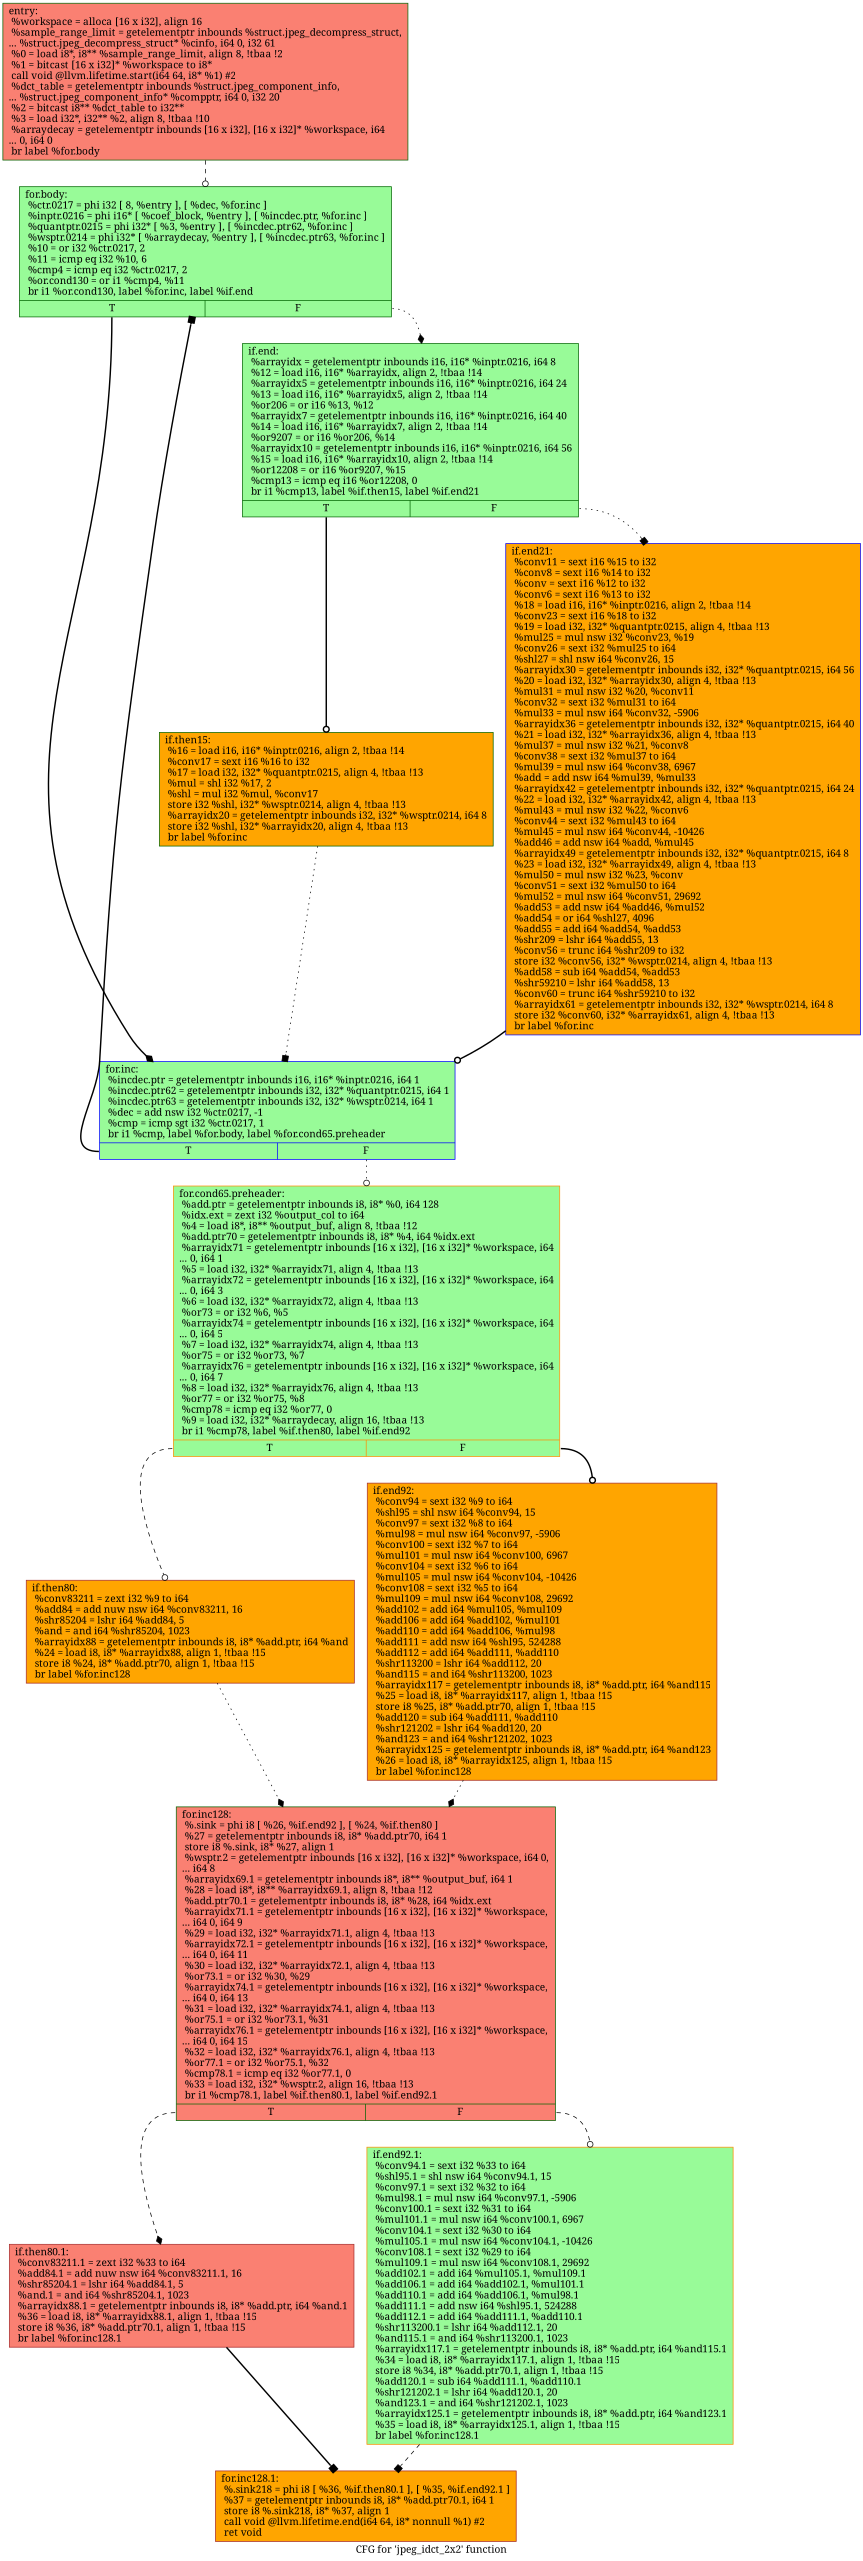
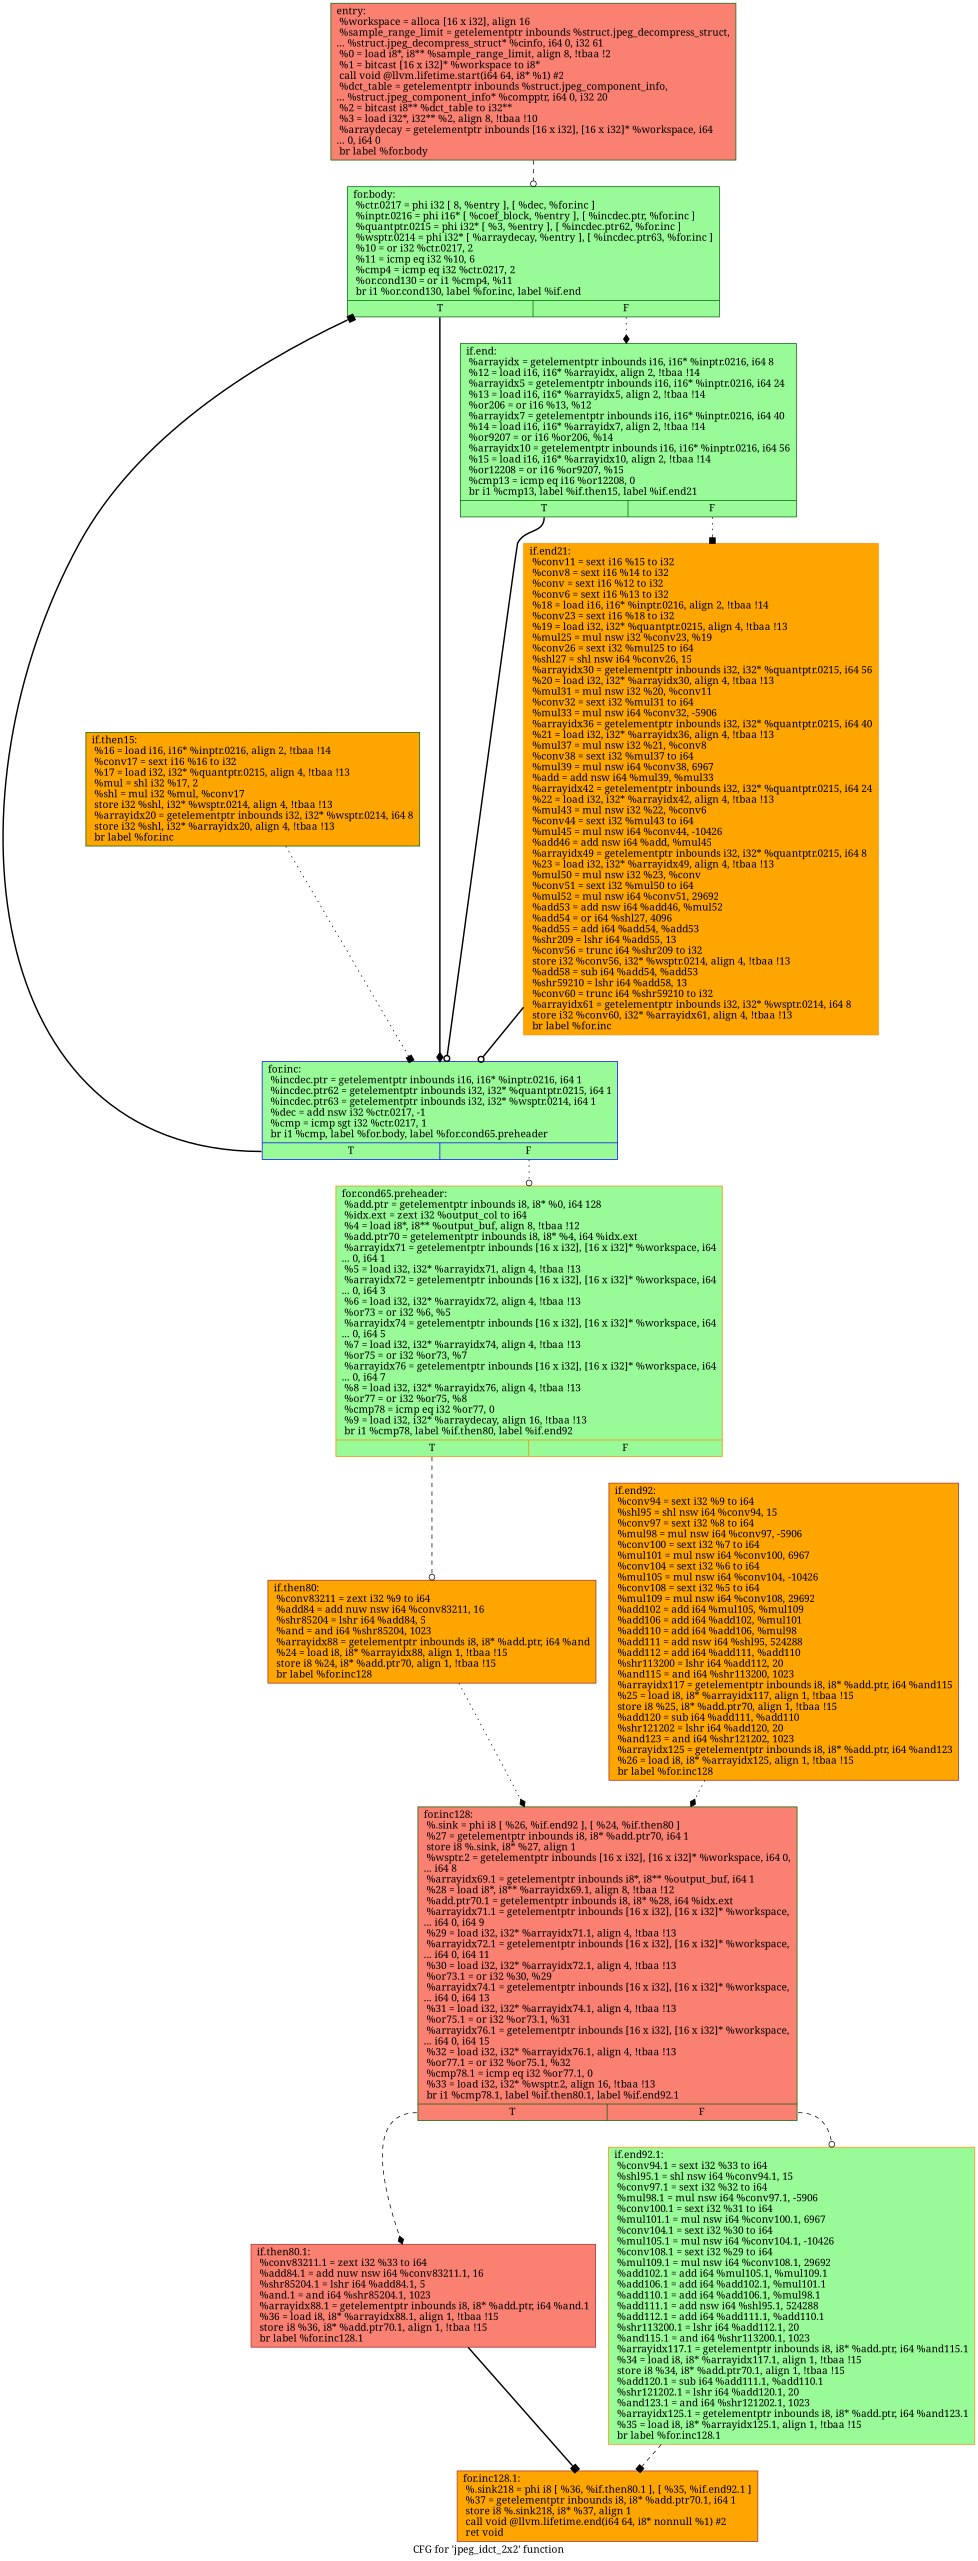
(326, 622) -> (485, 780)
(683, 789) -> (701, 789)
(583, 1456) -> none
